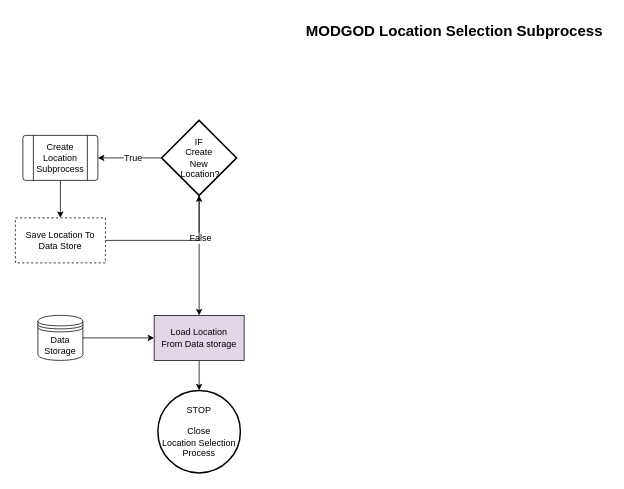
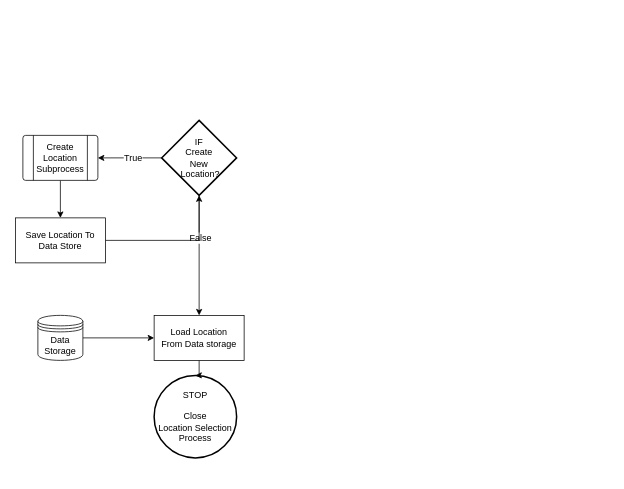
(454, 30) -> none
(60, 240) -> (60, 240)
(199, 338) -> (199, 338)
(199, 432) -> (195, 417)
